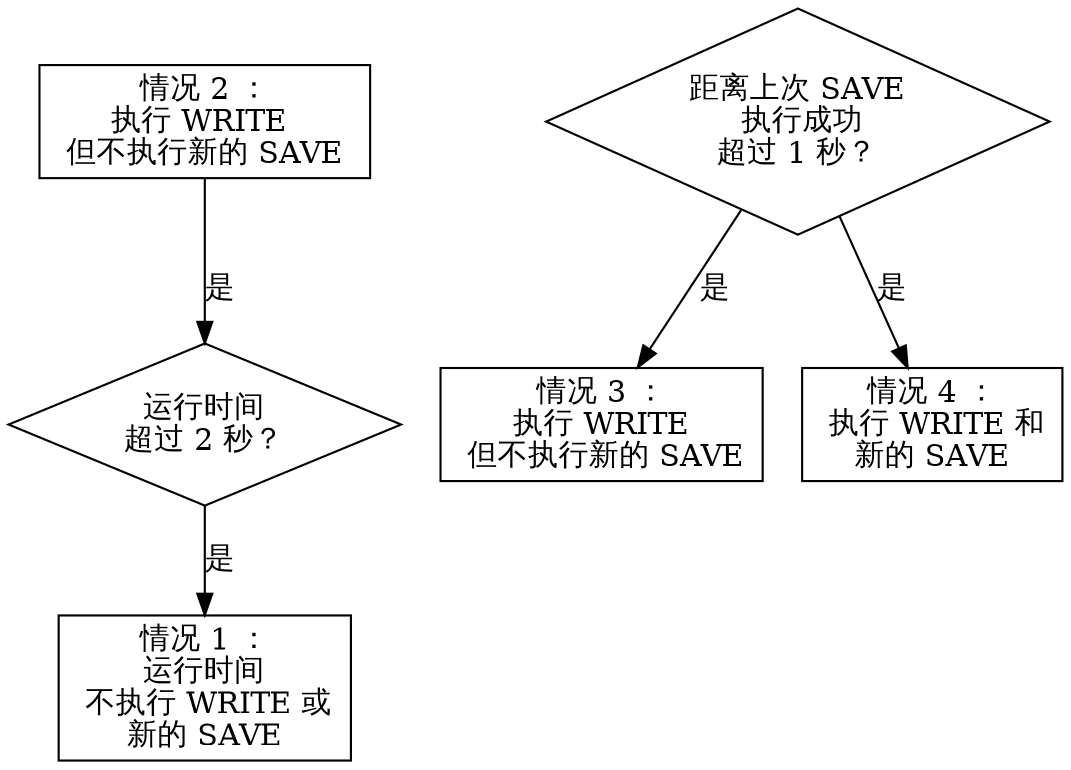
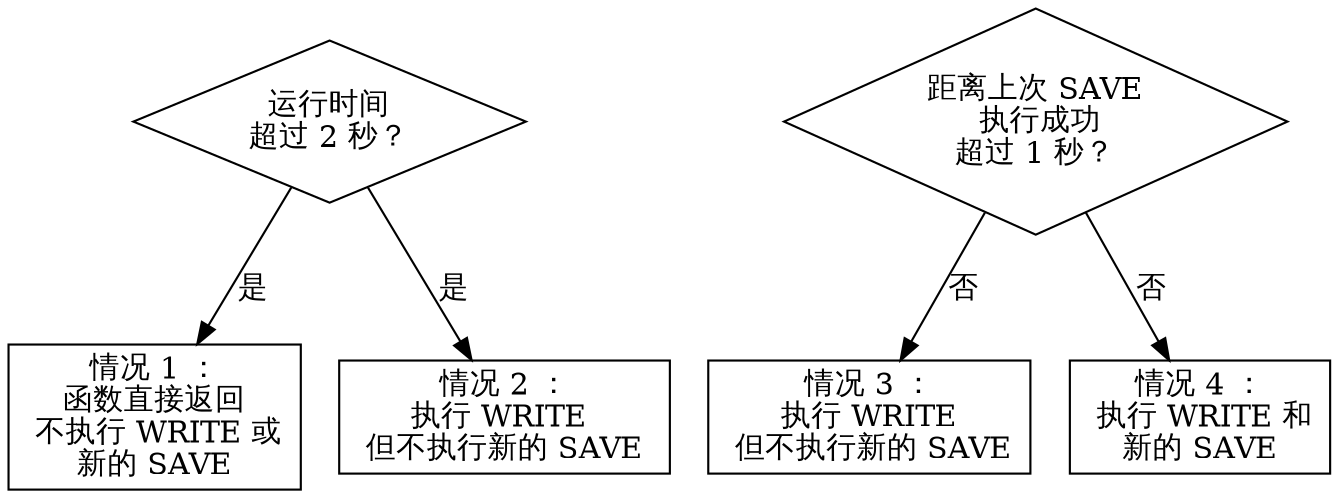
(205, 250) -> (414, 264)
(716, 289) -> (964, 289)
(893, 289) -> (1152, 289)
(205, 688) -> (155, 417)
